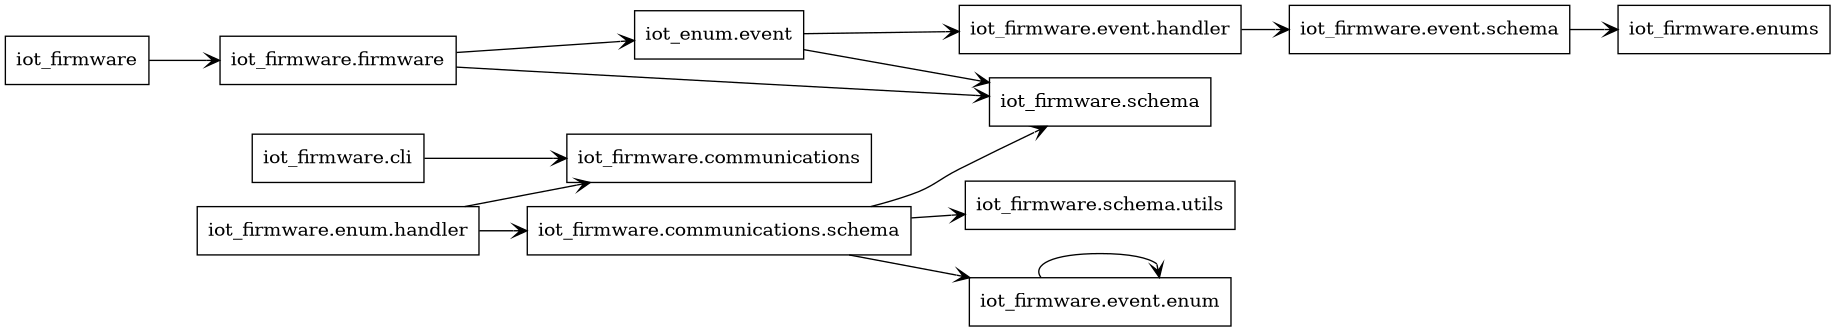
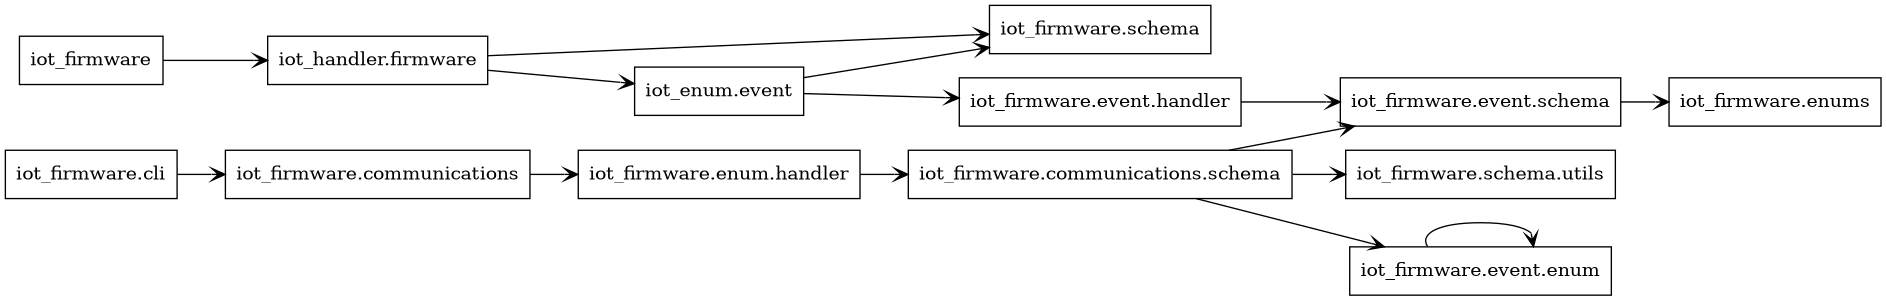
(338, 60) -> (378, 60)
(953, 172) -> (1285, 140)
(521, 196) -> (547, 174)
